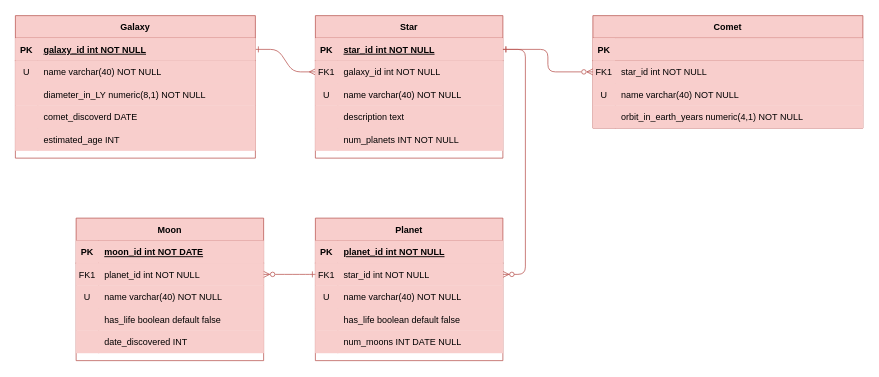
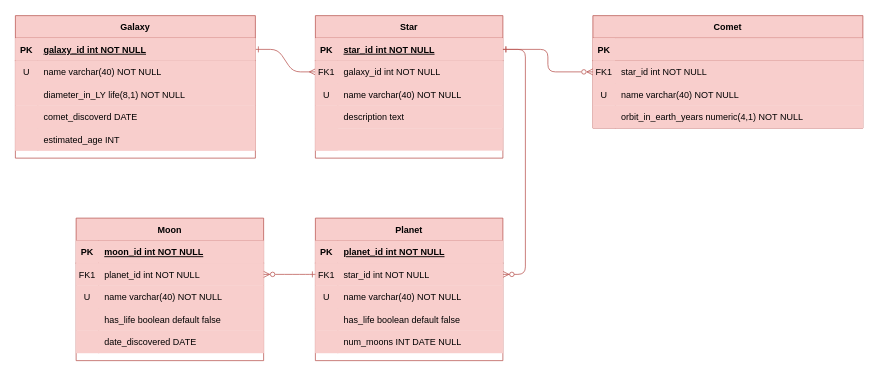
(126, 95) -> (117, 95)
(420, 139) -> none
(150, 252) -> (150, 252)
(150, 342) -> (152, 342)
